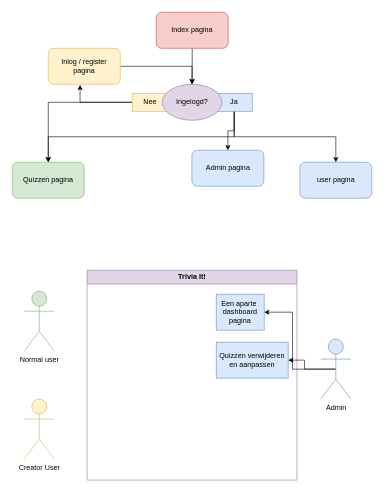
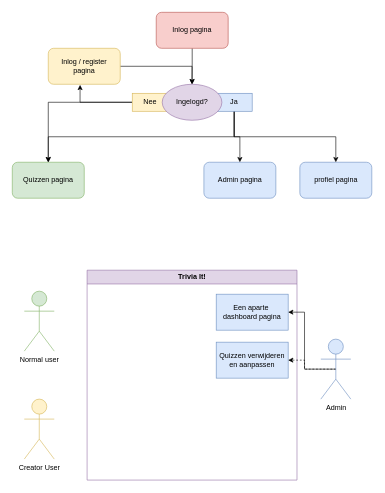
(192, 30) -> (192, 30)
(228, 168) -> (240, 180)
(336, 180) -> (336, 180)
(240, 312) -> (252, 312)
(299, 360) -> (299, 360)
